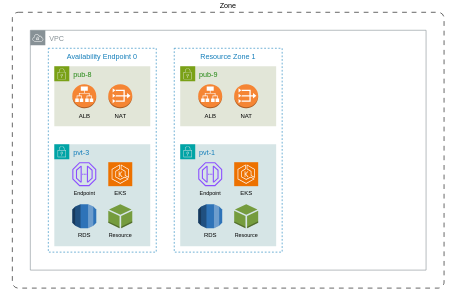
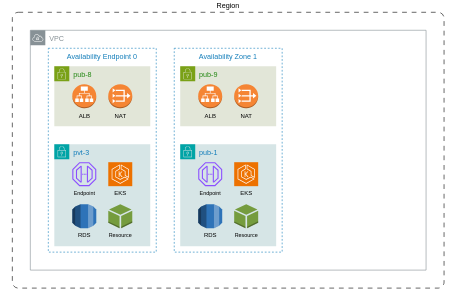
(228, 6) -> (228, 6)
(228, 57) -> (228, 57)
(210, 153) -> (210, 153)
